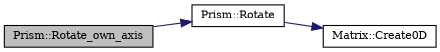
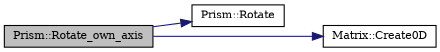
(298, 24) -> (233, 36)
